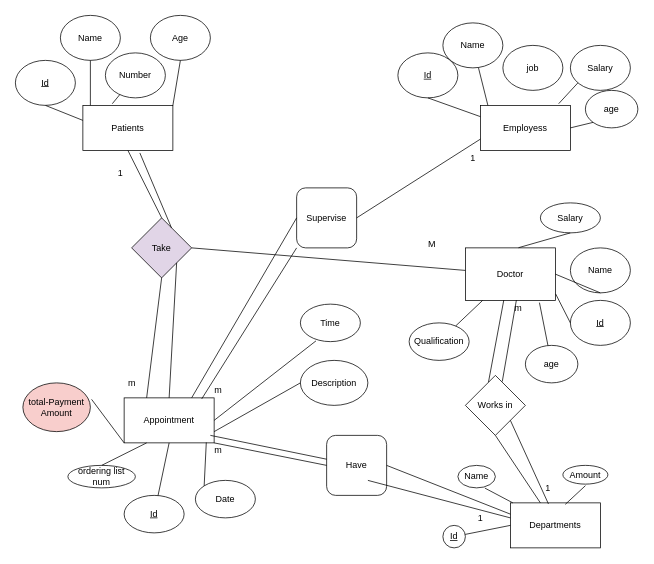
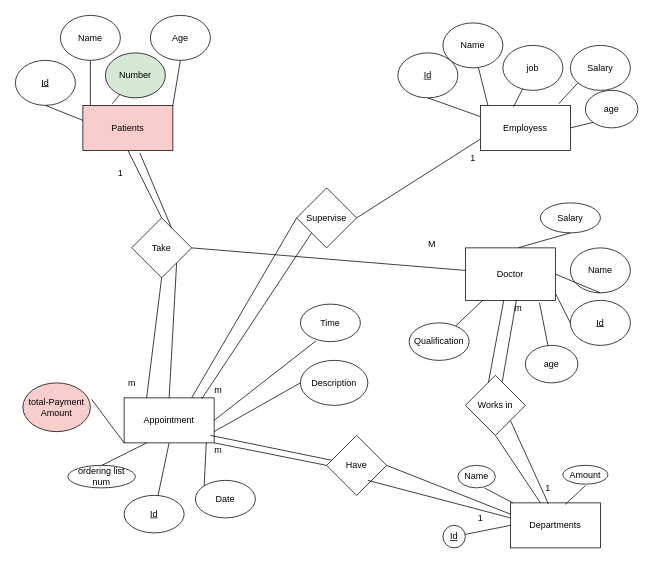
(135, 75) -> (135, 75)
none -> (518, 98)
(128, 128) -> (128, 128)
(327, 218) -> (327, 218)
(162, 248) -> (162, 248)
(357, 465) -> (357, 465)
